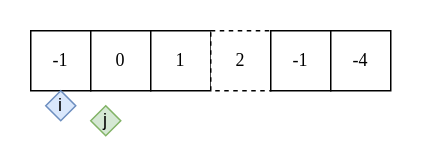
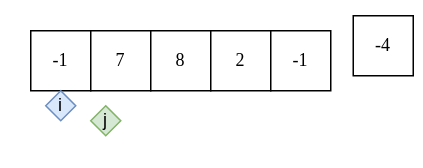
(121, 61) -> (121, 61)
(181, 61) -> (181, 61)
(241, 61) -> (241, 61)
(361, 61) -> (383, 46)
